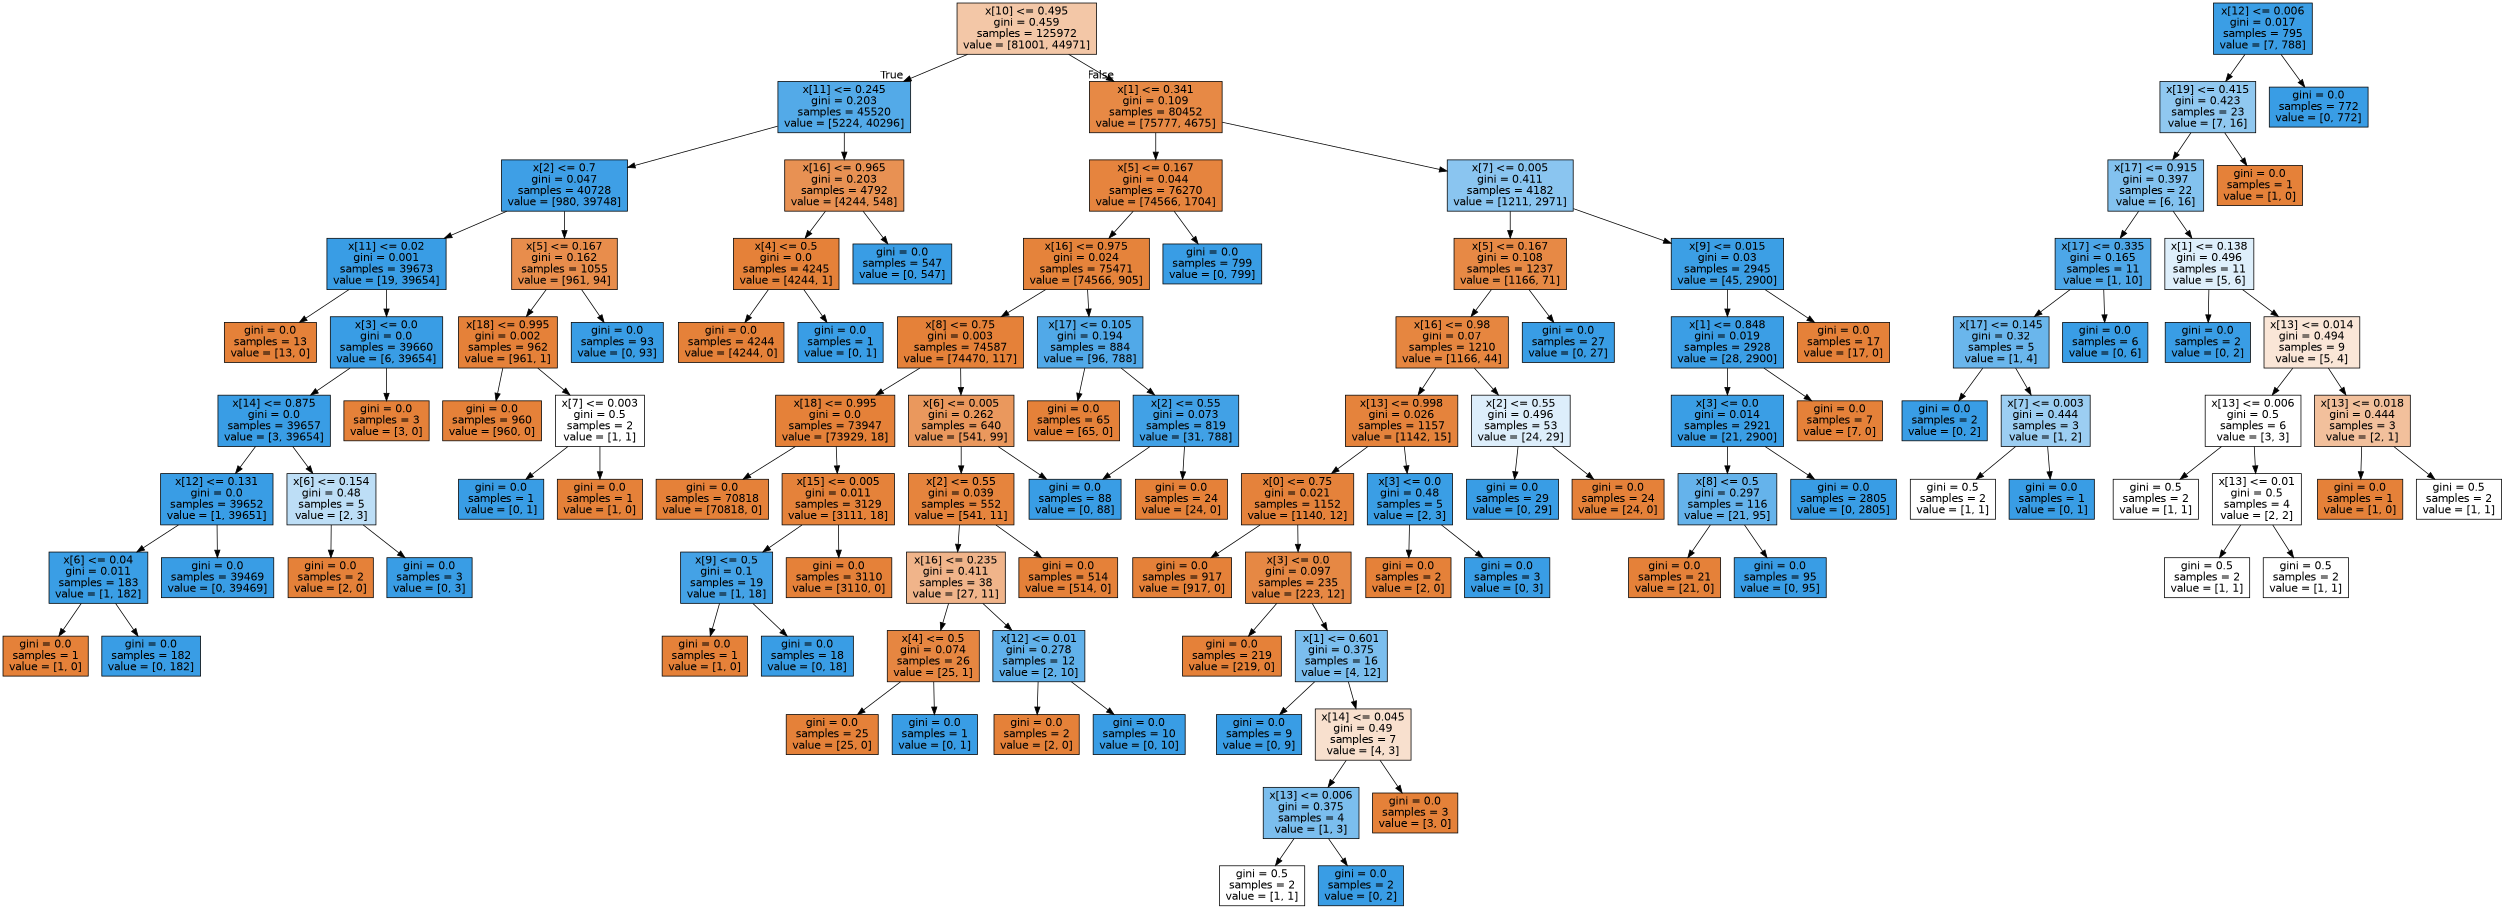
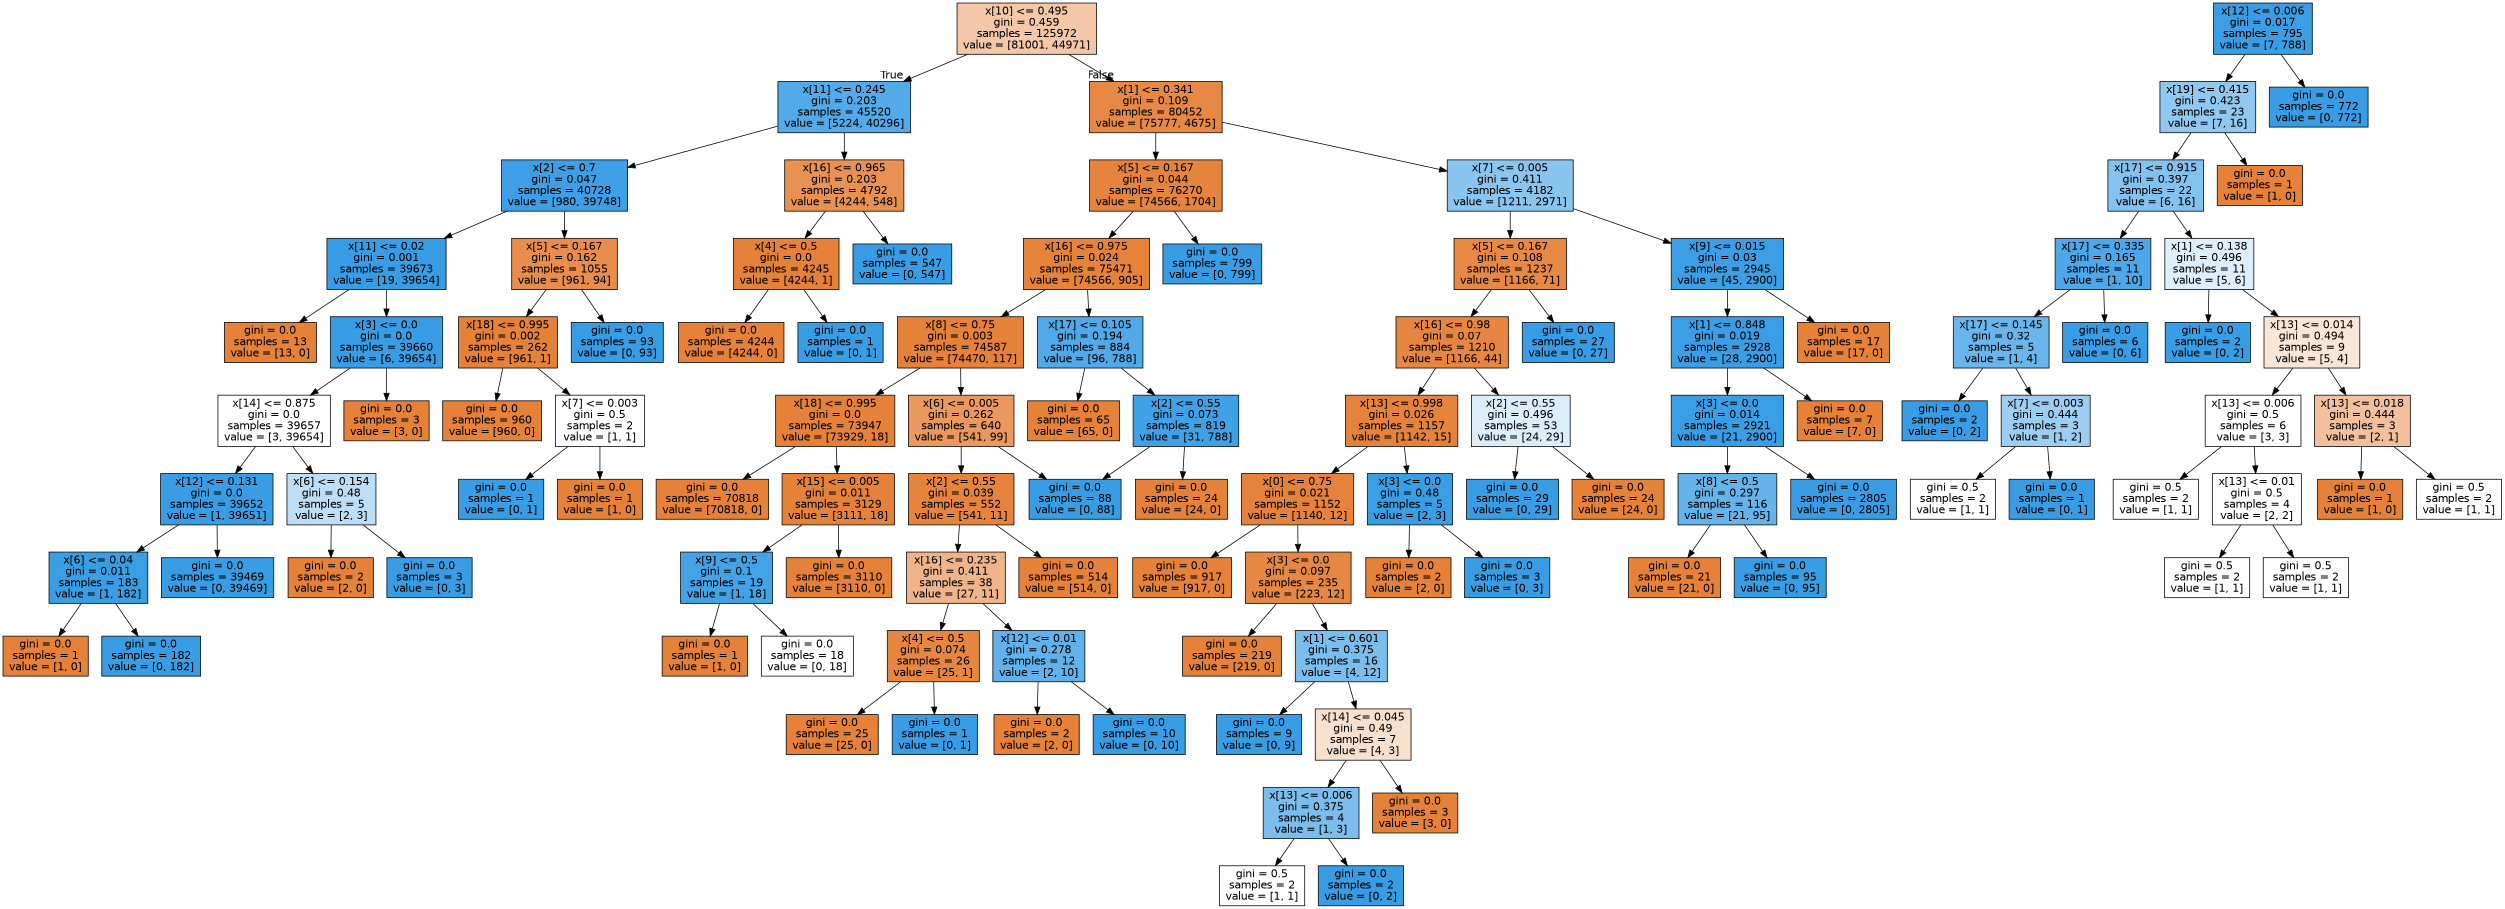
(508, 342) -> (508, 342)
(274, 421) -> (274, 421)
(807, 656) -> (807, 656)
